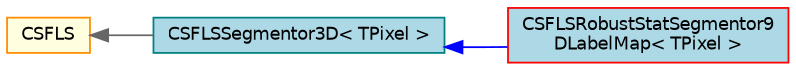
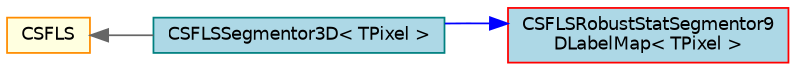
(485, 47) -> (467, 23)
